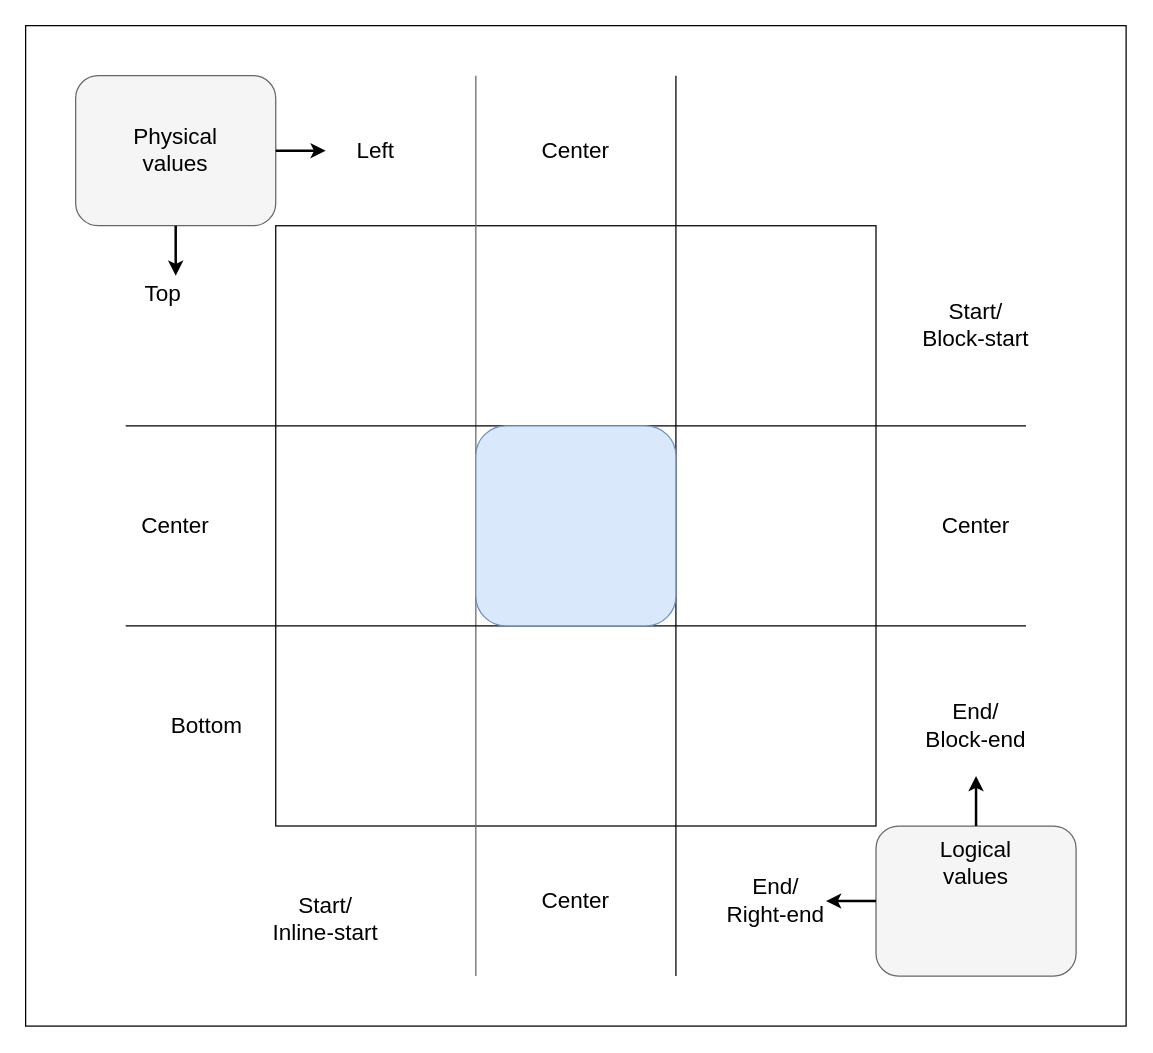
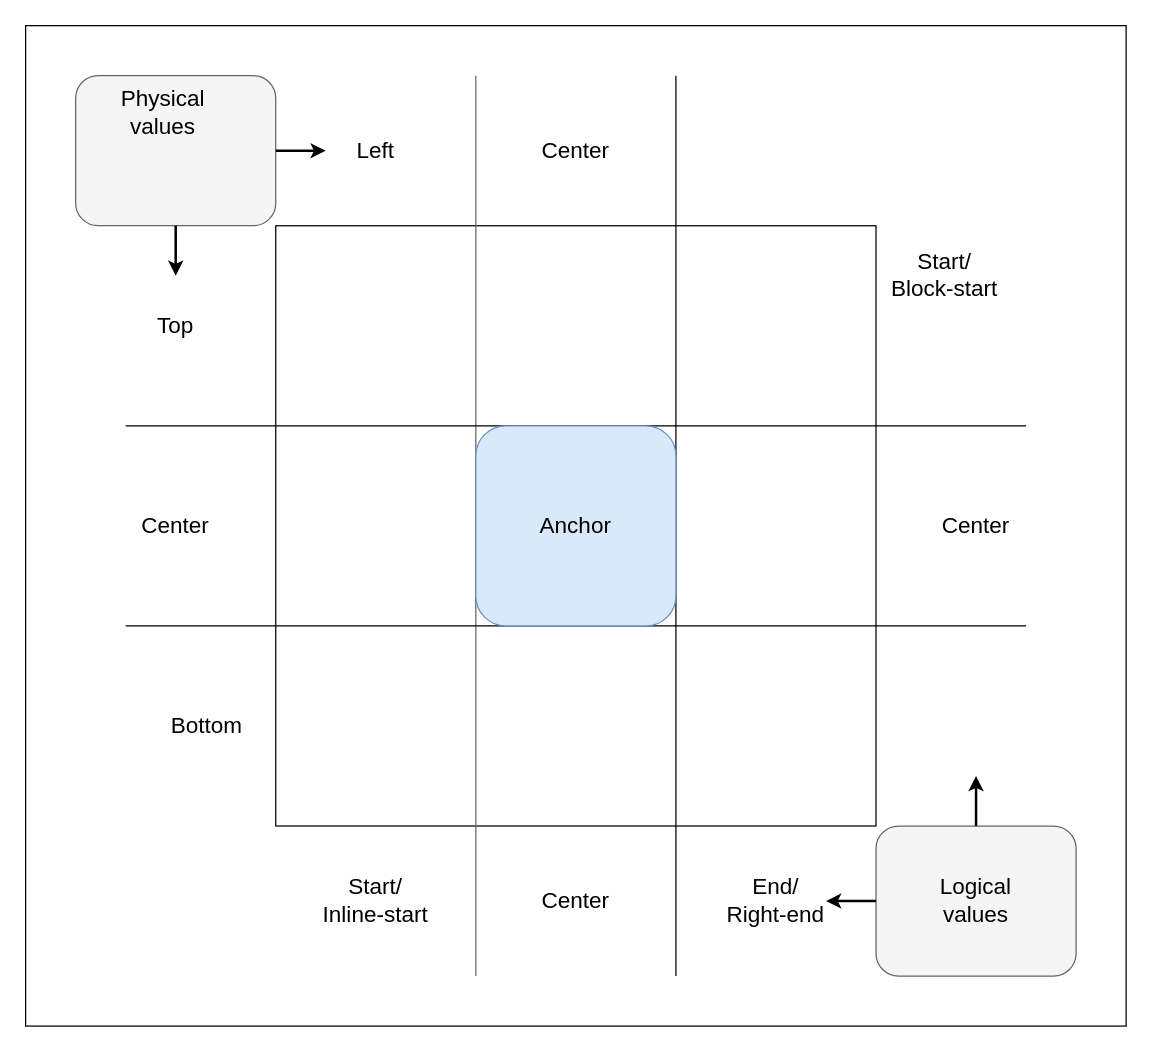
(176, 151) -> (163, 113)
(163, 294) -> (176, 326)
(976, 326) -> (944, 276)
none -> (576, 526)
(976, 726) -> none
(976, 863) -> (976, 901)
(326, 919) -> (376, 901)
